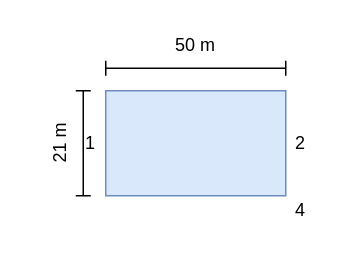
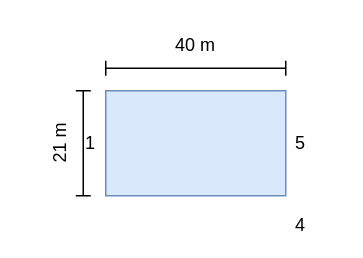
(196, 46) -> (196, 46)
(301, 143) -> (301, 143)
(301, 211) -> (301, 226)
